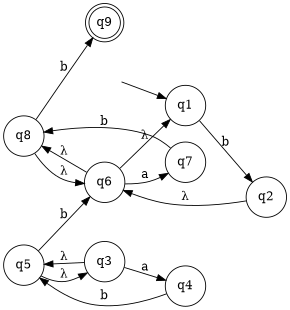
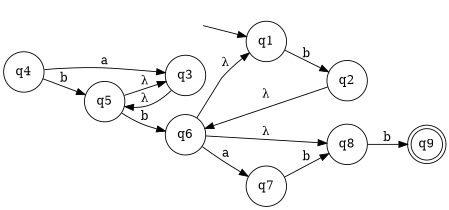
(52, 173) -> none
(141, 273) -> (101, 68)
